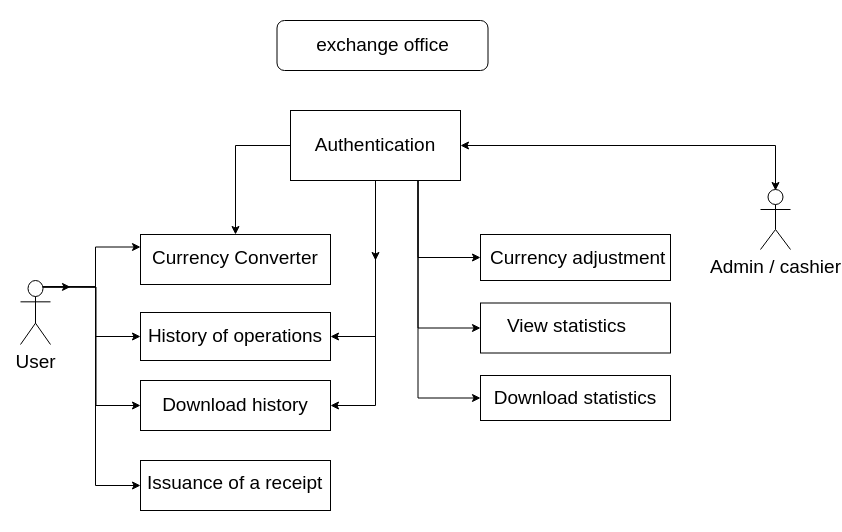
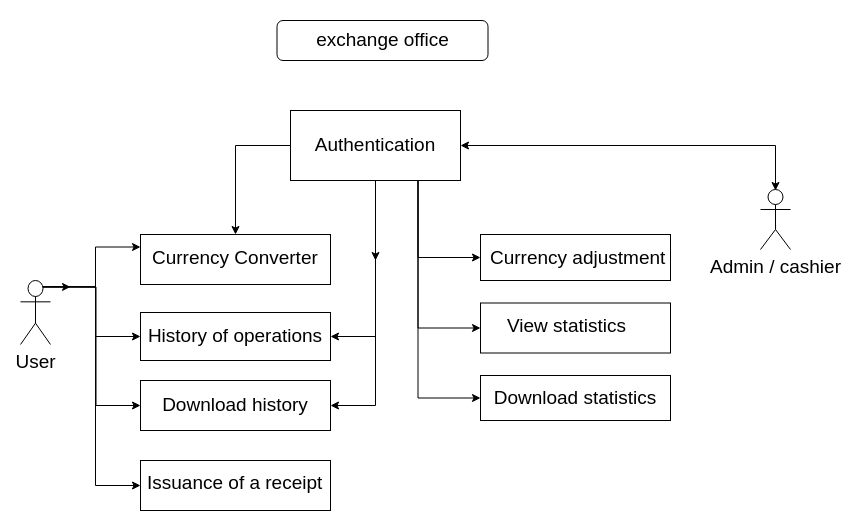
(383, 46) -> (383, 41)
